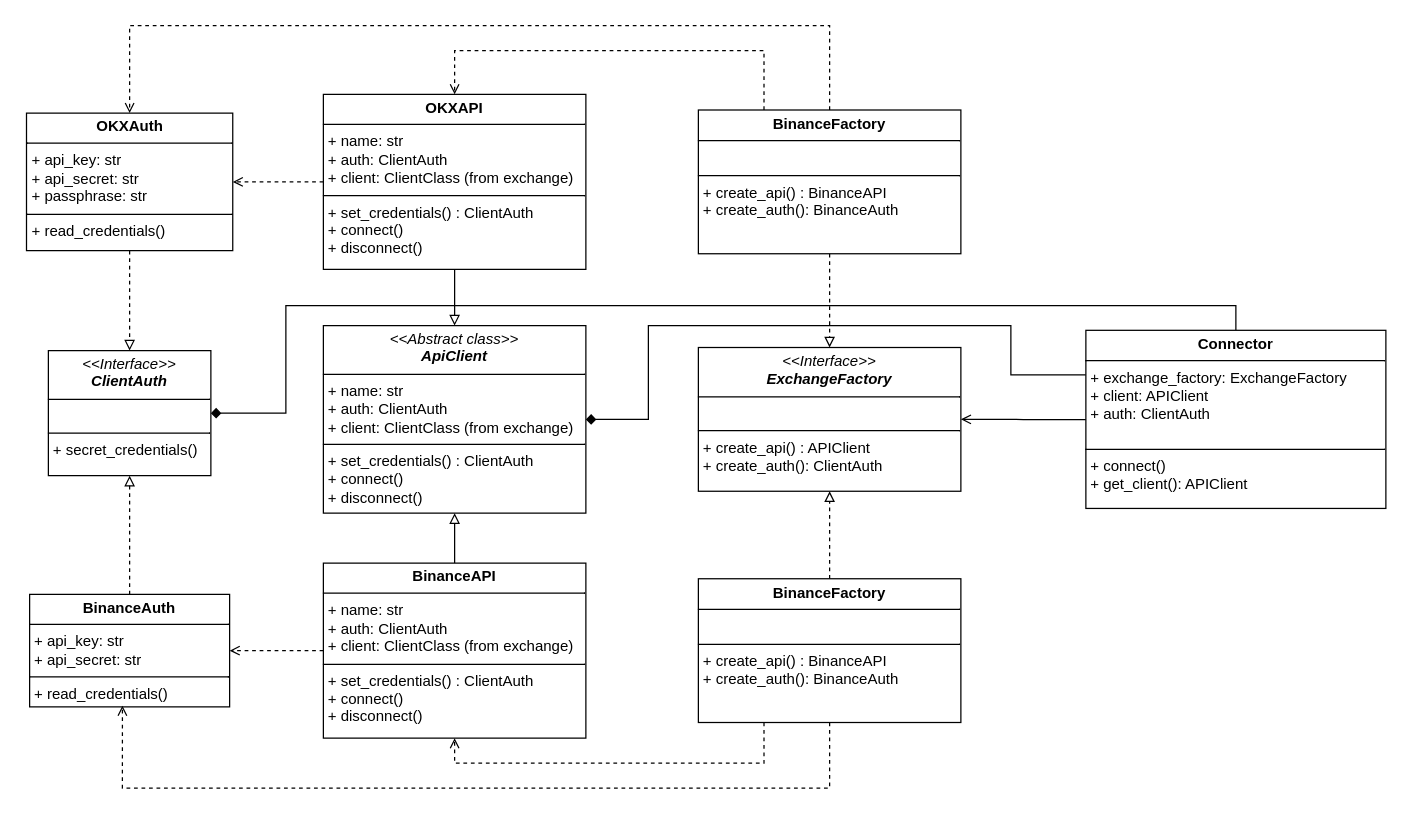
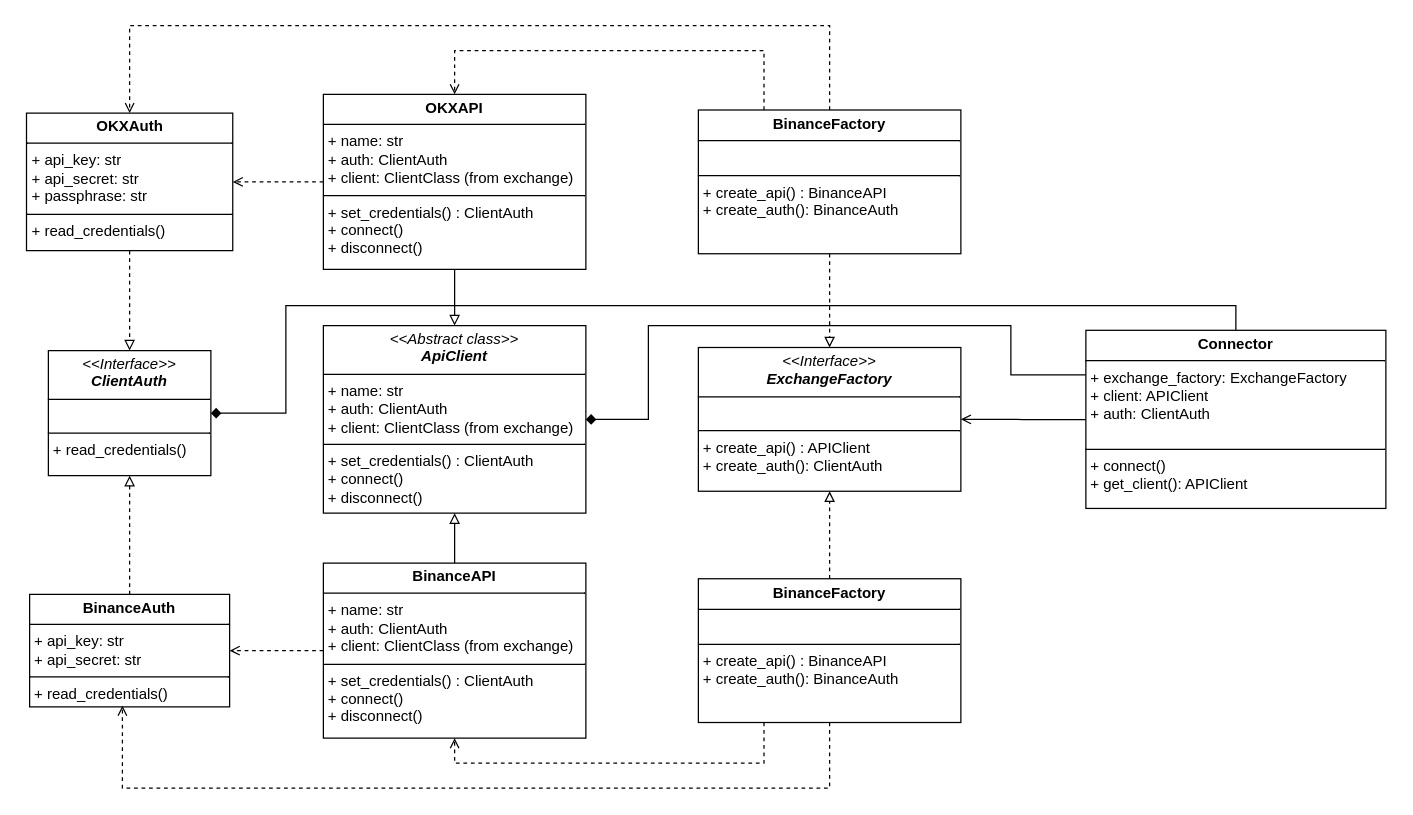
(131, 387) -> (126, 378)
